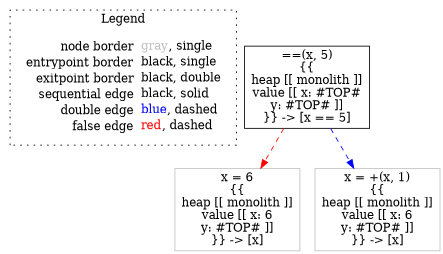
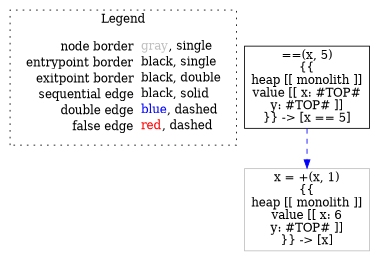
(237, 210) -> none
